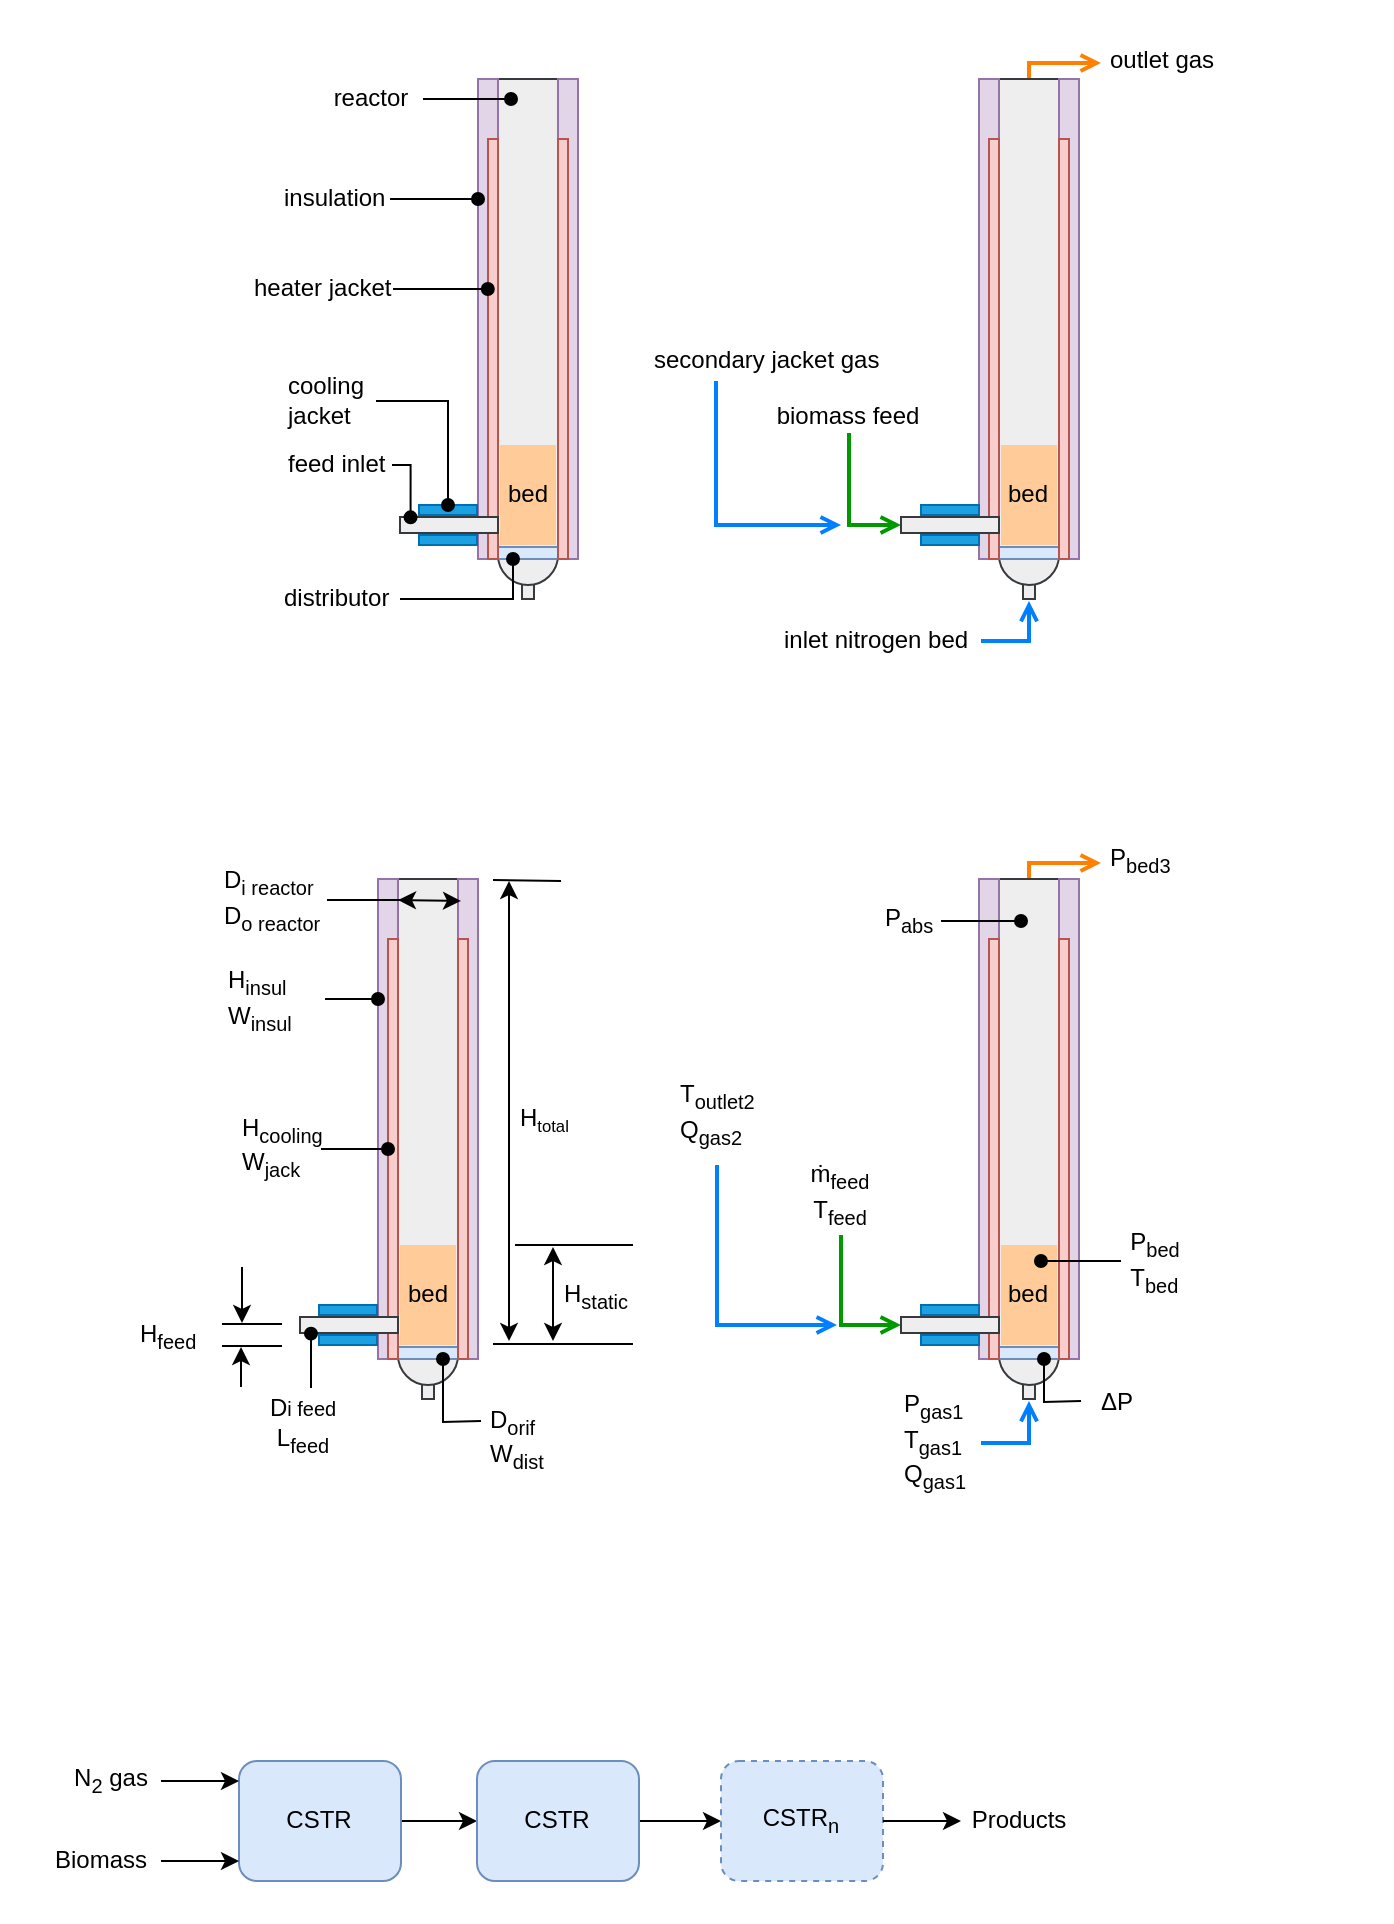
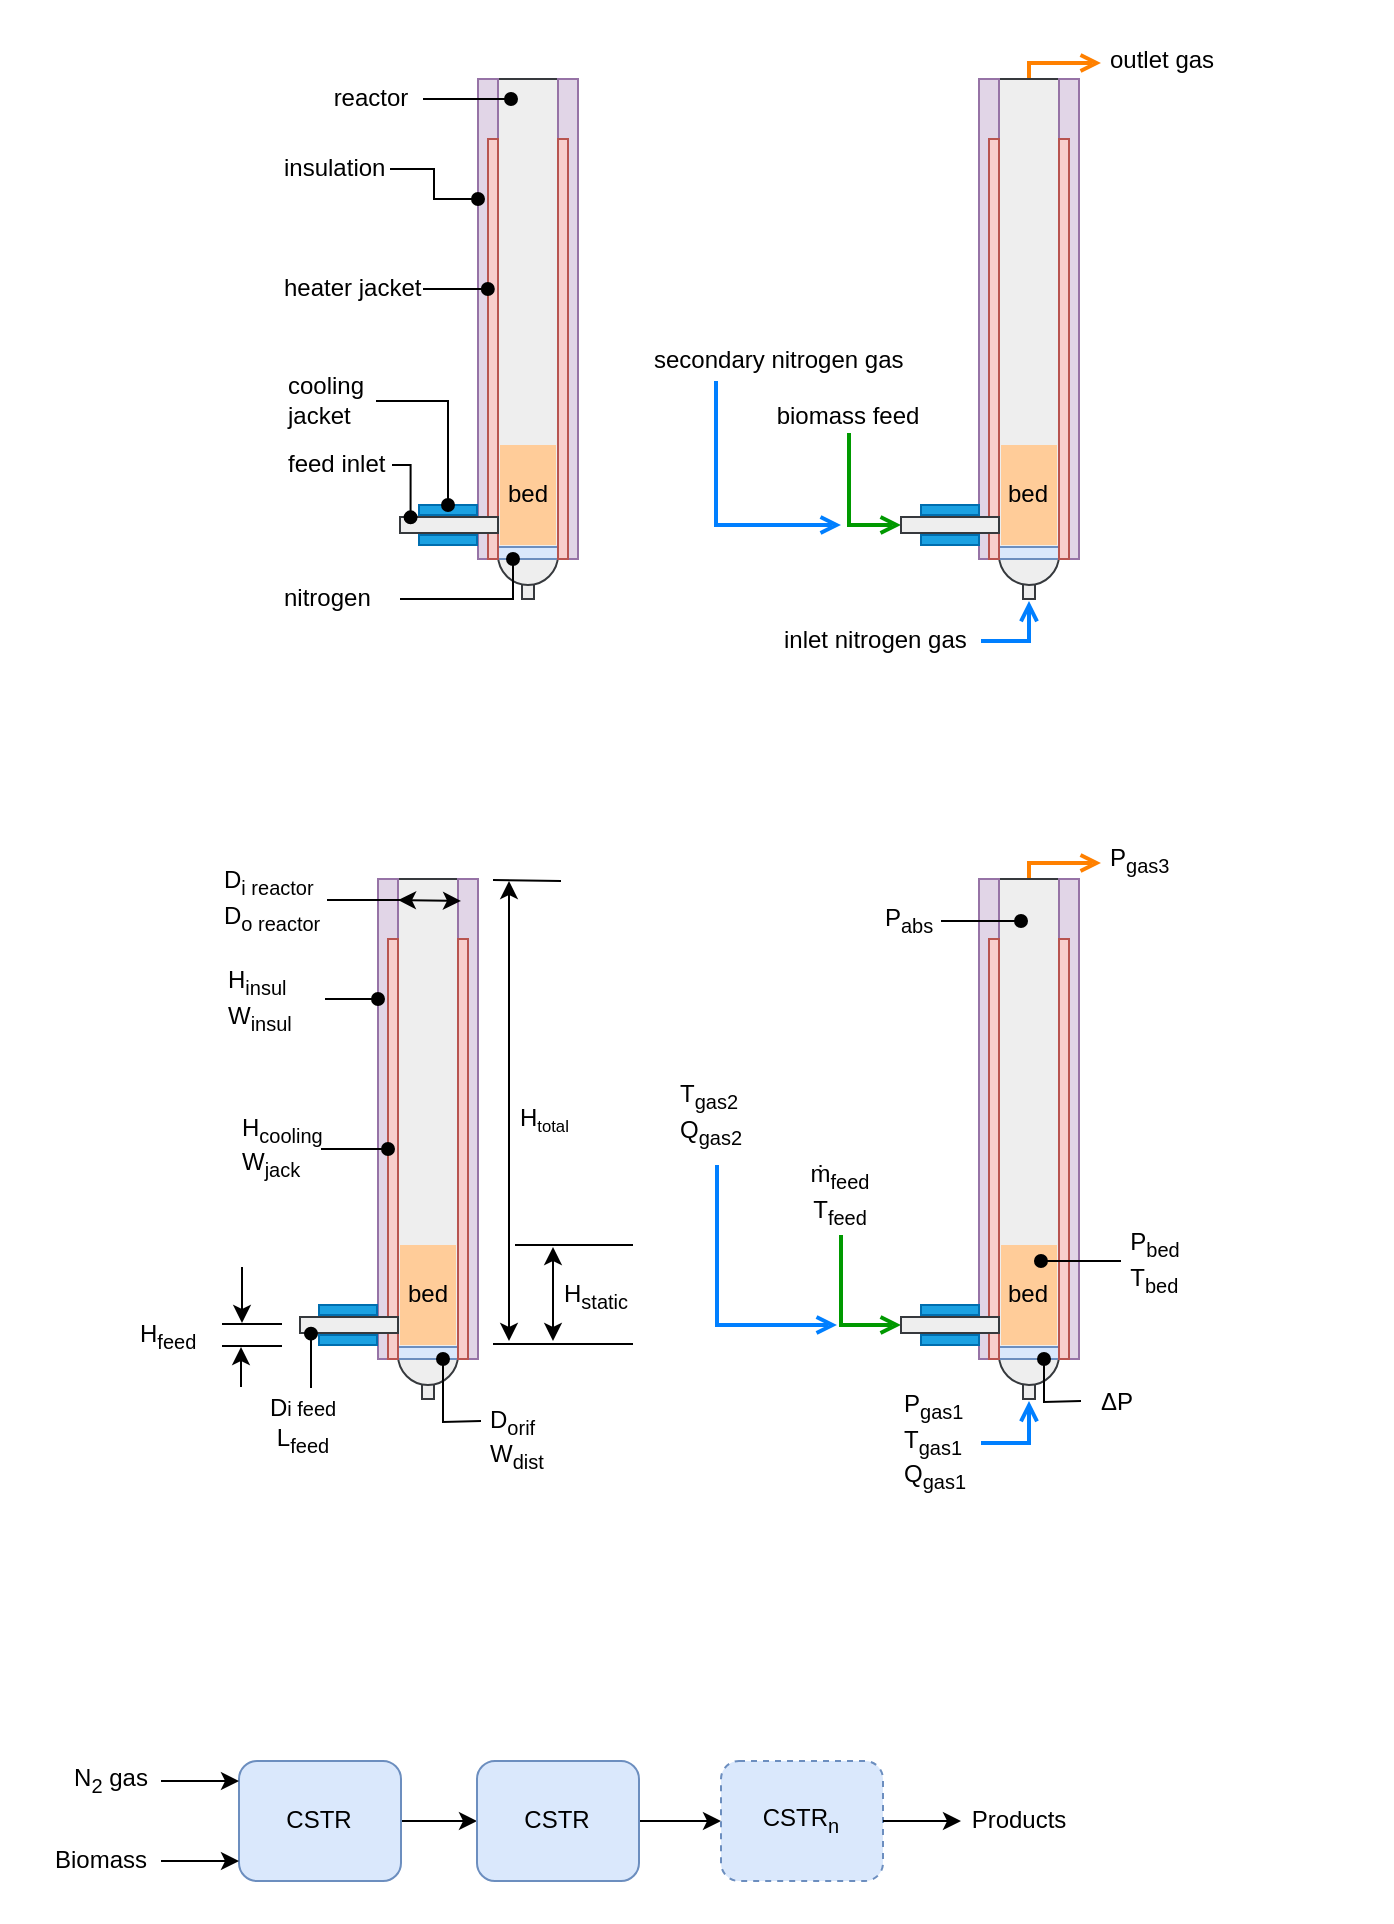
(335, 199) -> (335, 169)
(322, 289) -> (352, 289)
(783, 361) -> (783, 361)
(343, 599) -> (336, 599)
(883, 641) -> (883, 641)
(1145, 861) -> (1145, 861)
(719, 1115) -> (715, 1115)
